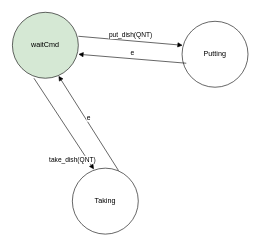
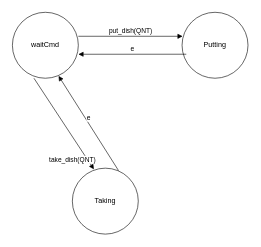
(45, 45) -> (45, 45)
(215, 54) -> (215, 45)
